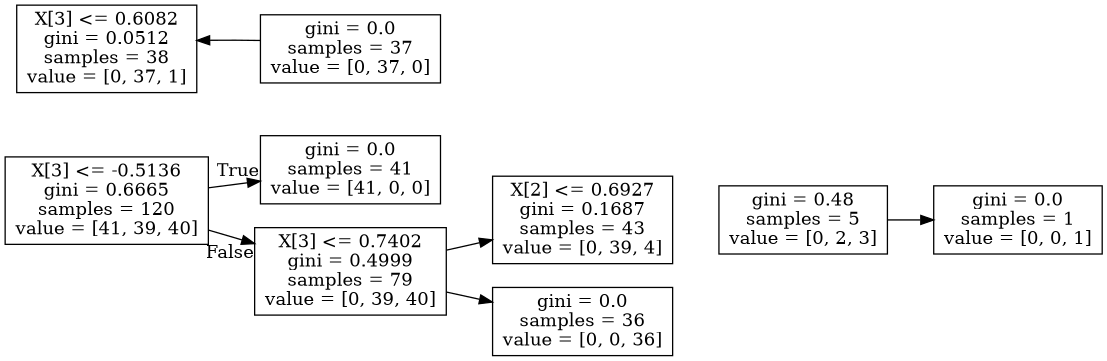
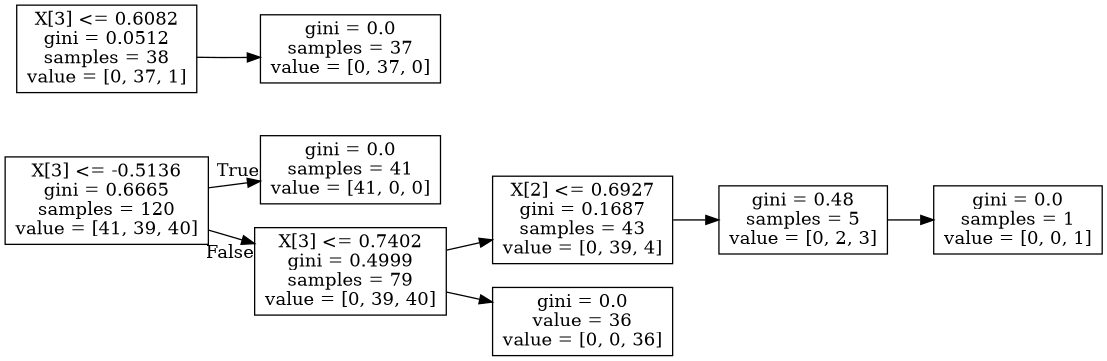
(235, 40) -> (222, 58)
none -> (689, 220)
(583, 322) -> (583, 322)
